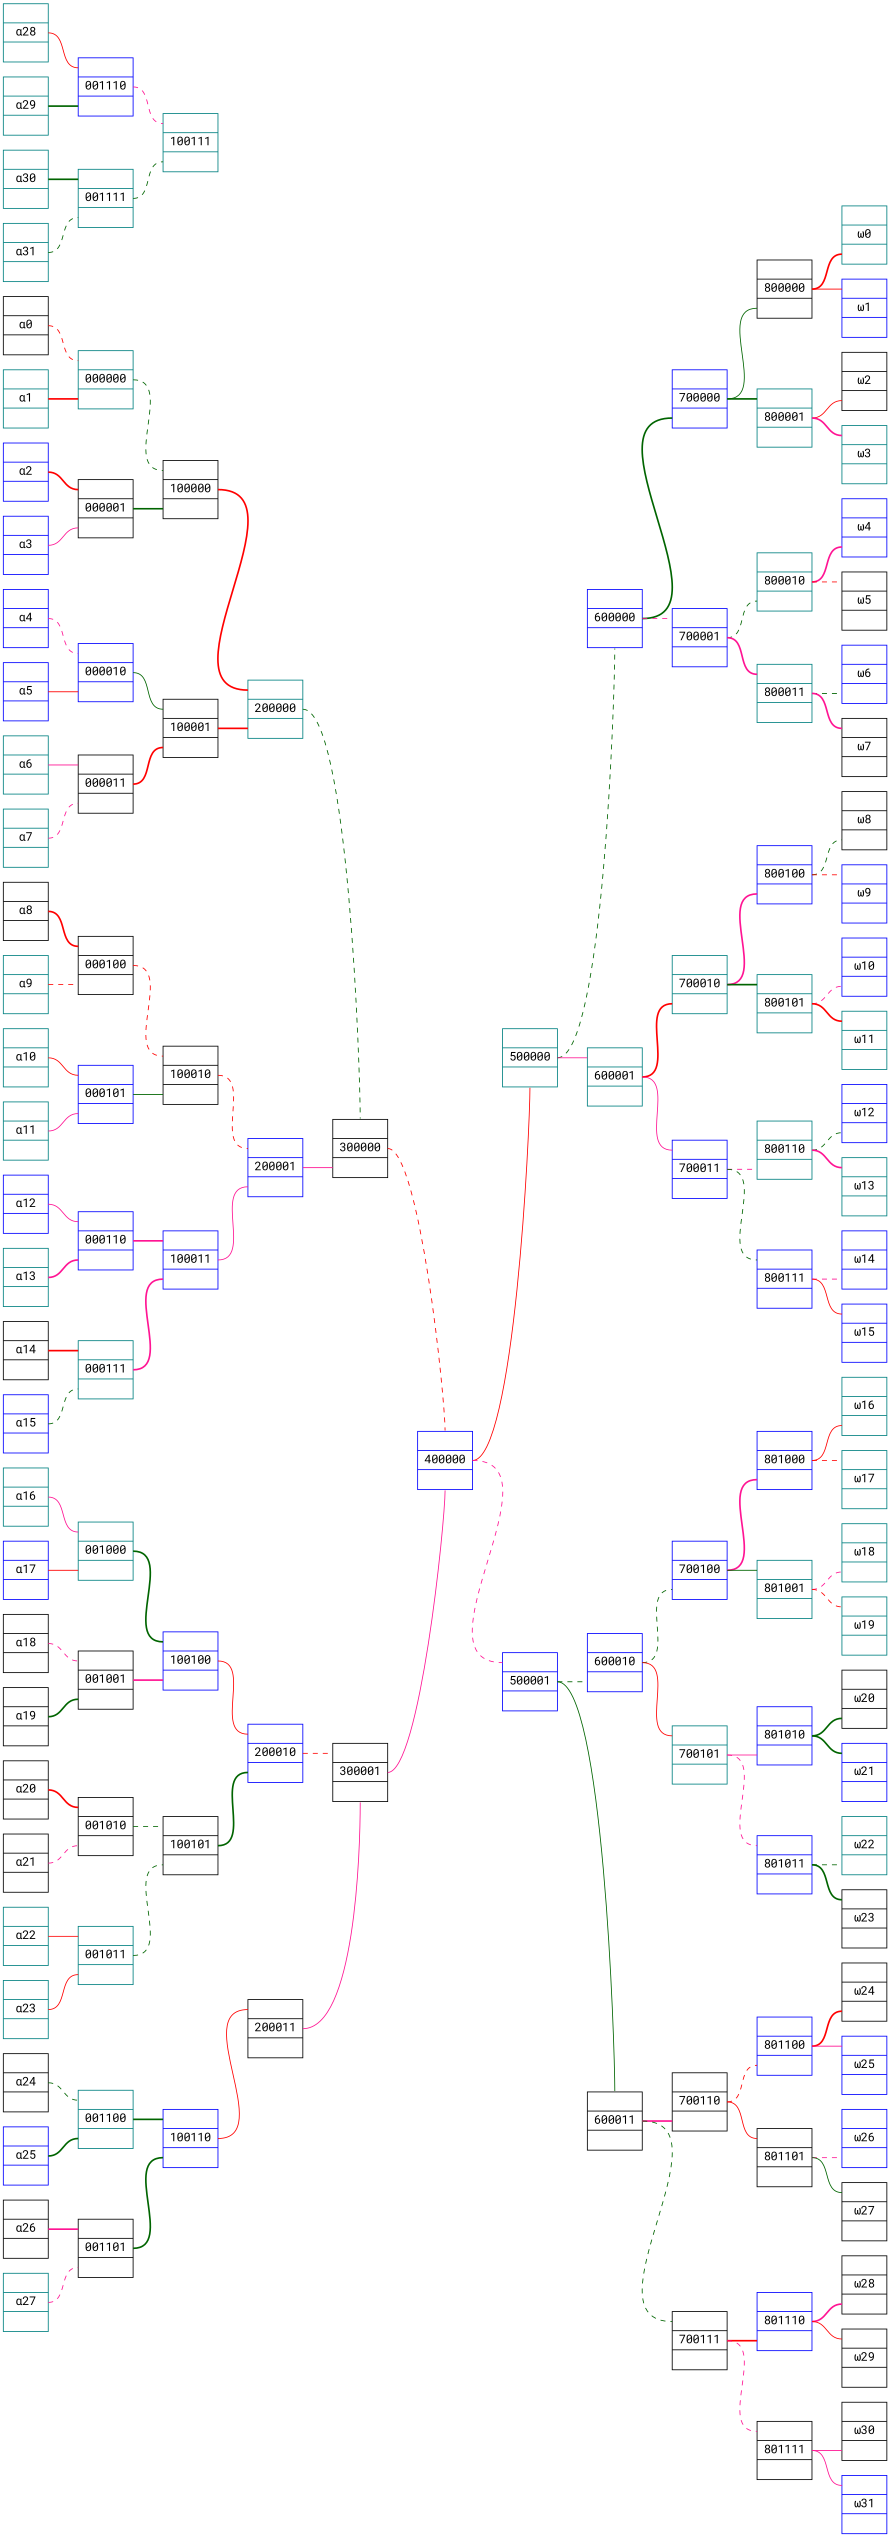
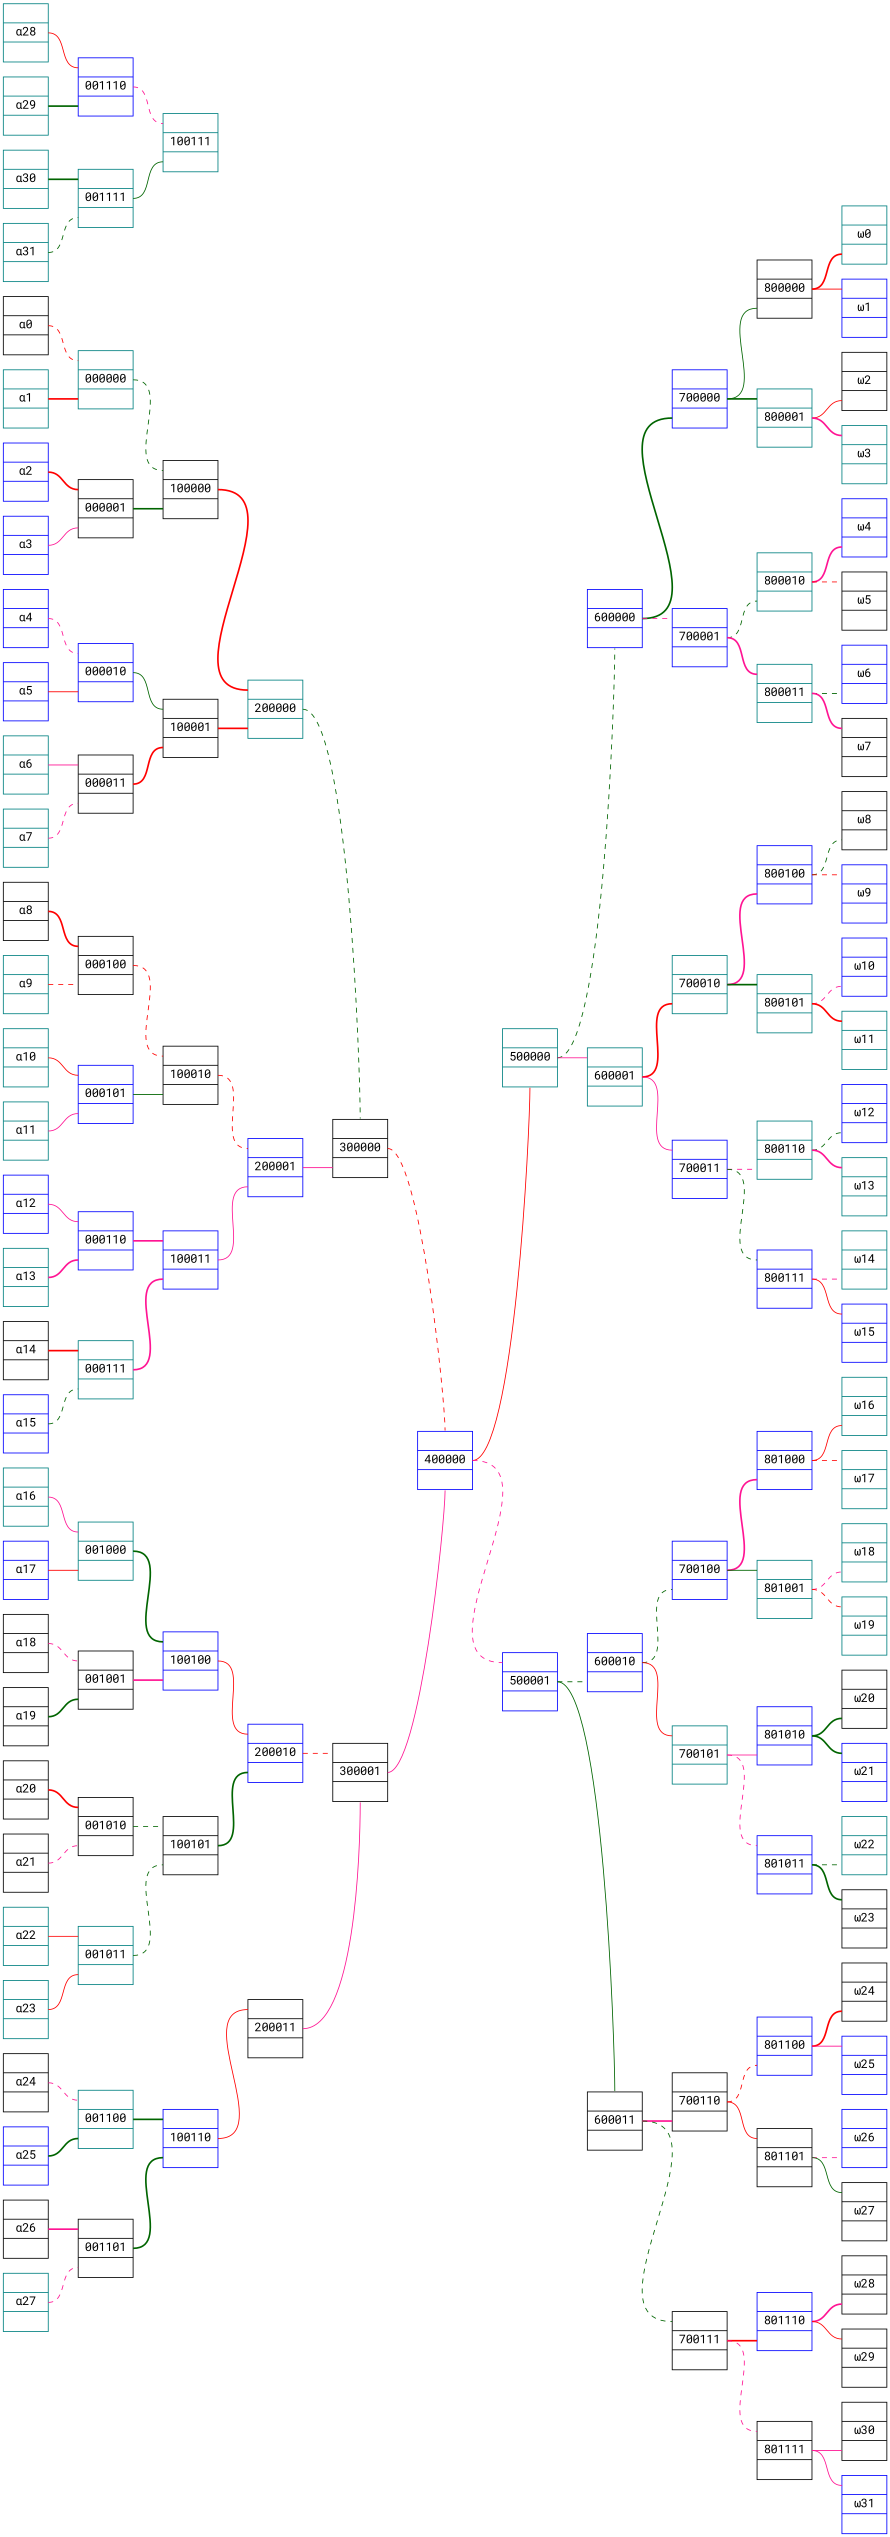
(148, 180) -> (148, 180)
(864, 1260) -> (864, 1260)
(63, 2092) -> (63, 2092)
